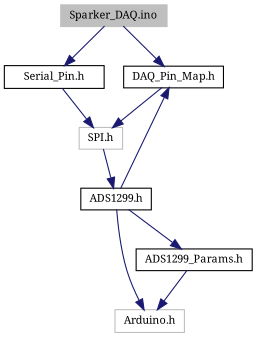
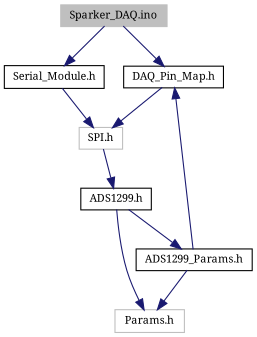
(54, 77) -> (54, 77)
(142, 143) -> (185, 174)
(150, 321) -> (150, 321)
